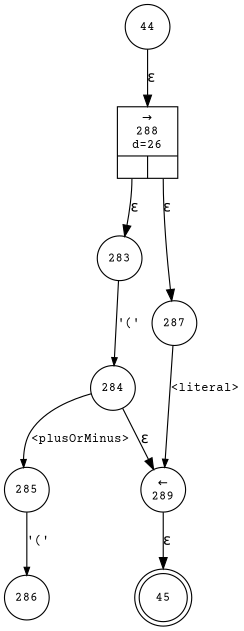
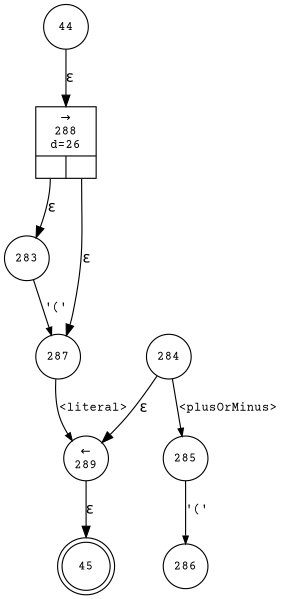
(116, 319) -> (41, 304)
